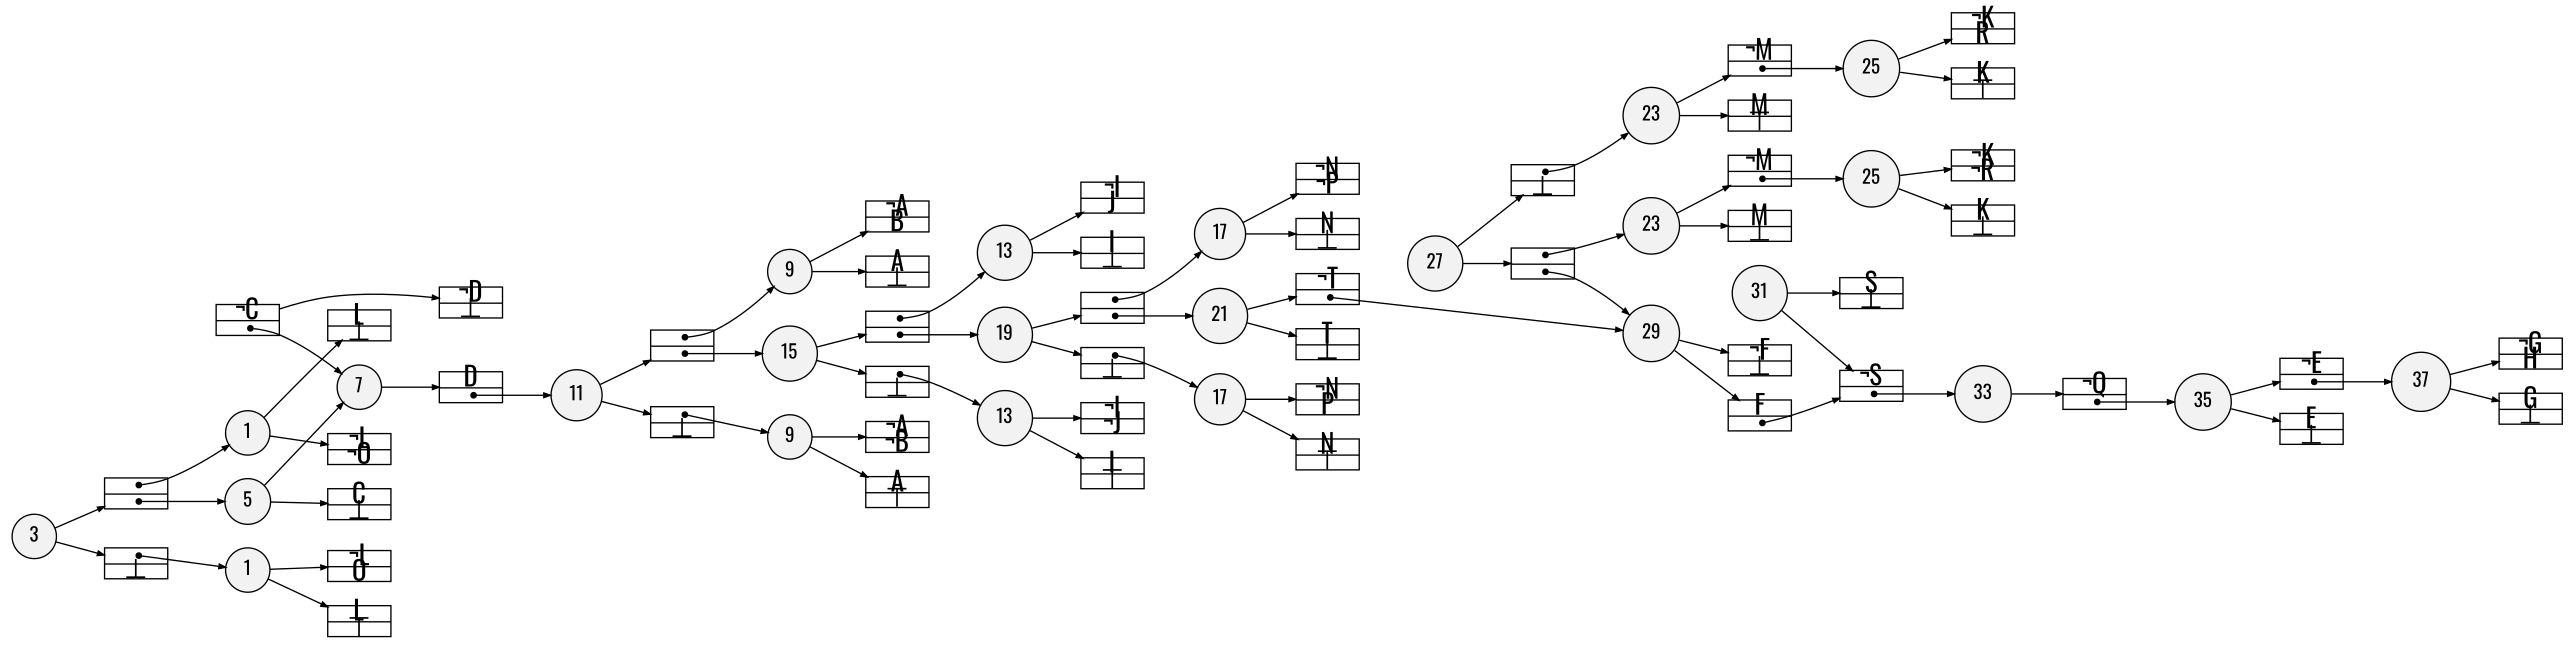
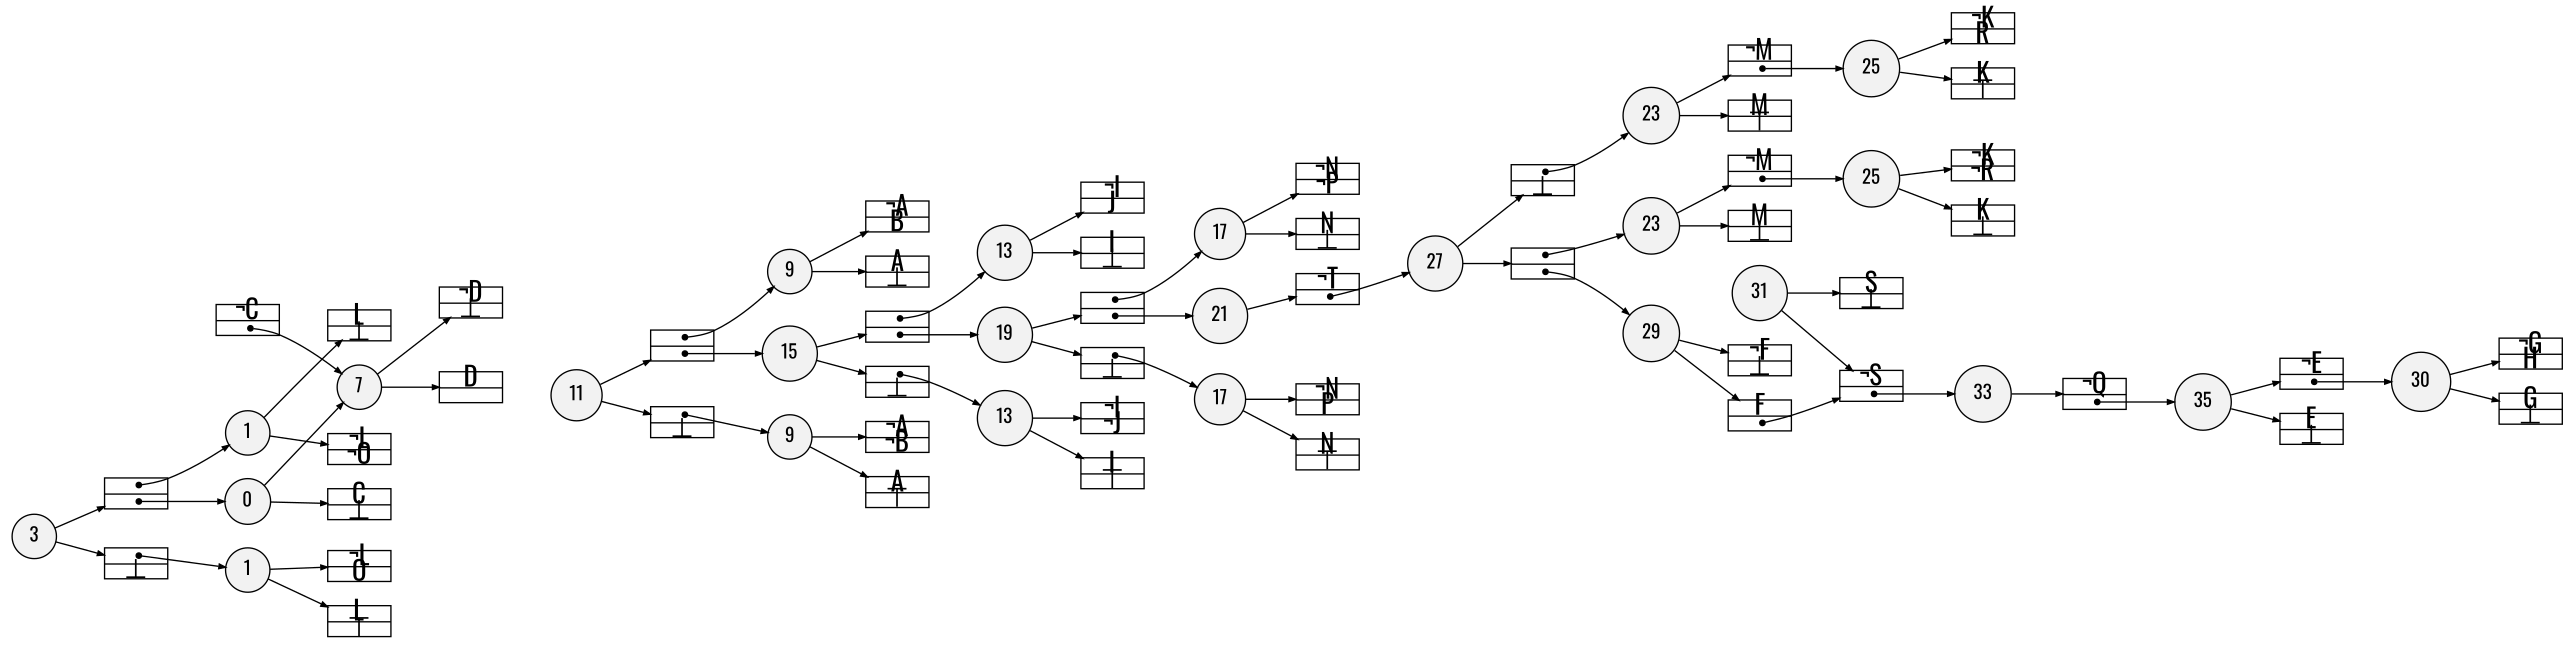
(355, 295) -> (411, 348)
(1474, 314) -> (1368, 286)
(1328, 344) -> none
(2421, 382) -> (2421, 382)
(510, 395) -> none
(248, 501) -> (248, 501)
